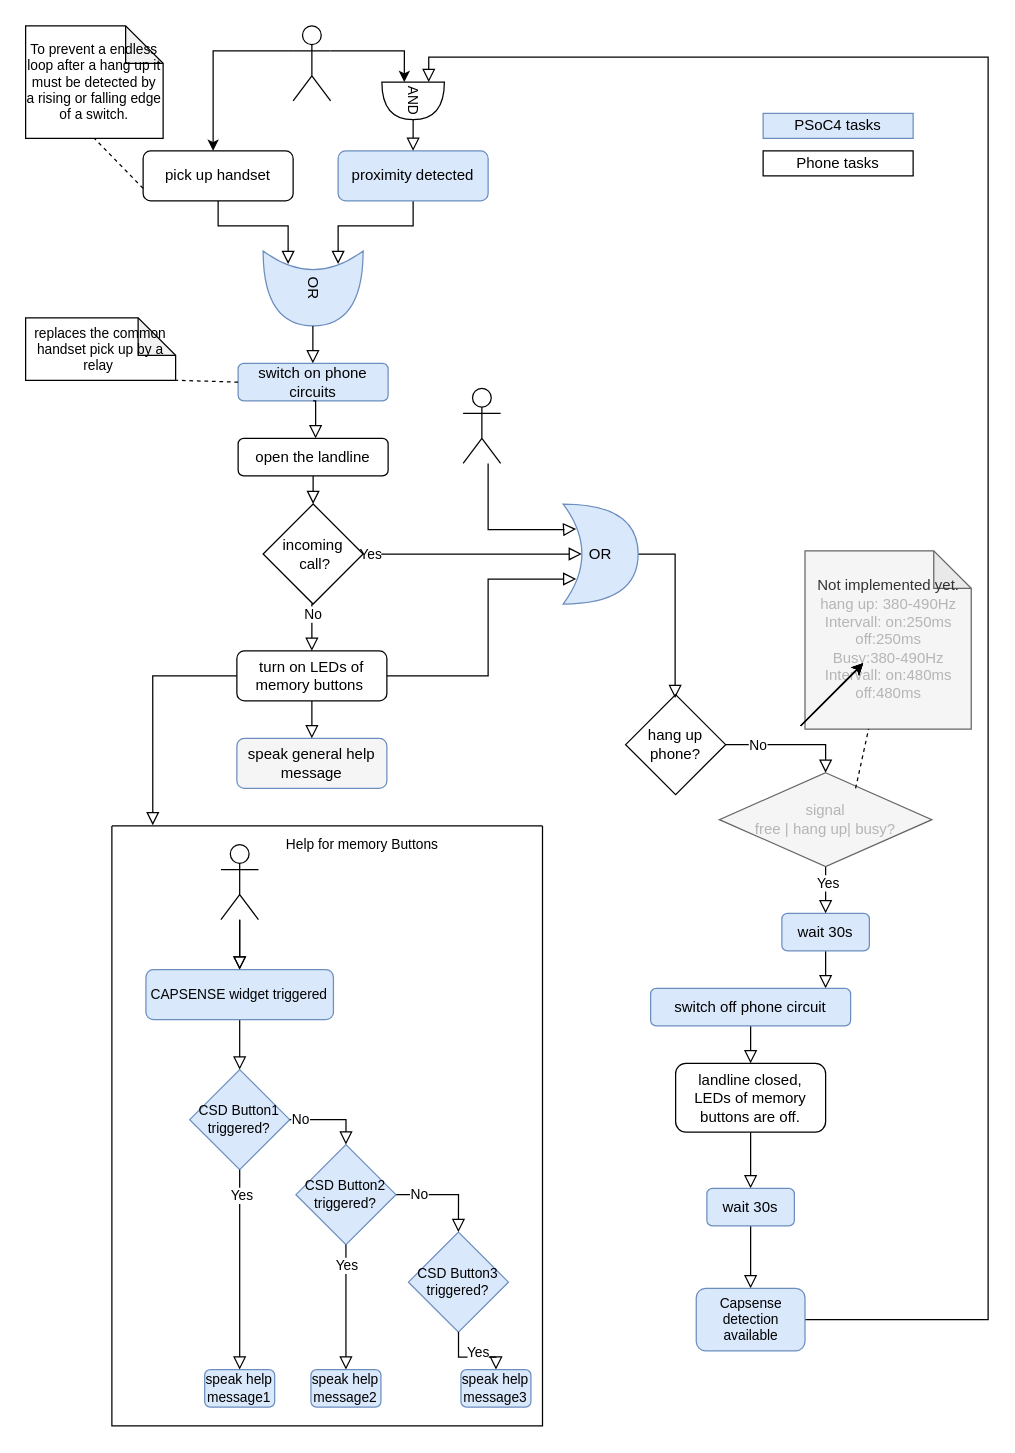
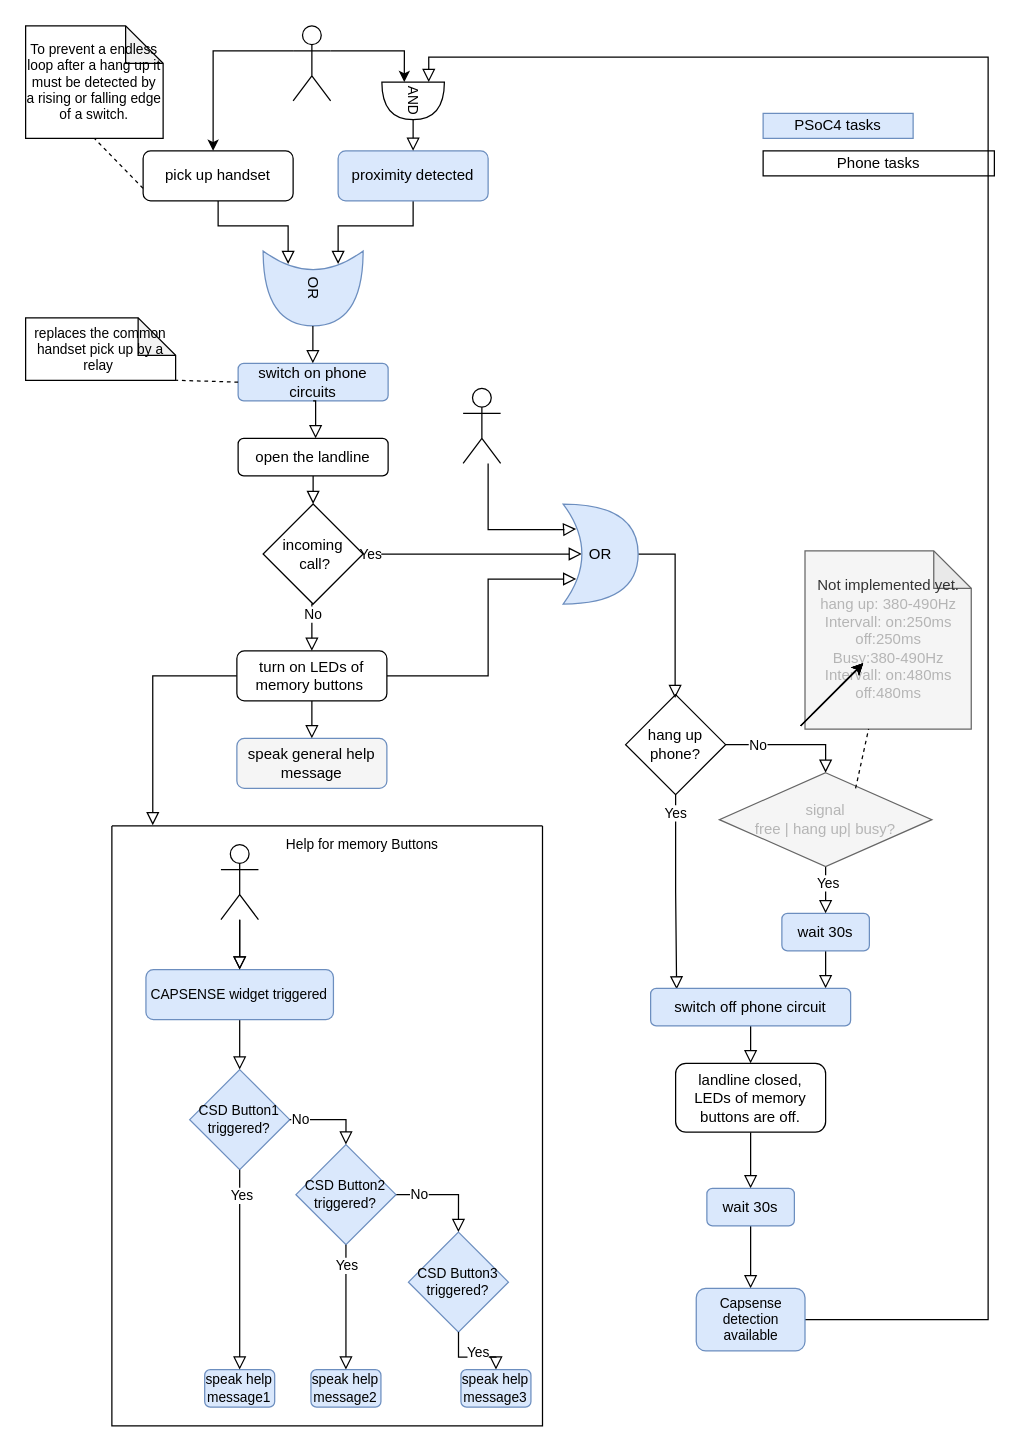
(838, 163) -> (879, 163)
none -> (676, 885)
